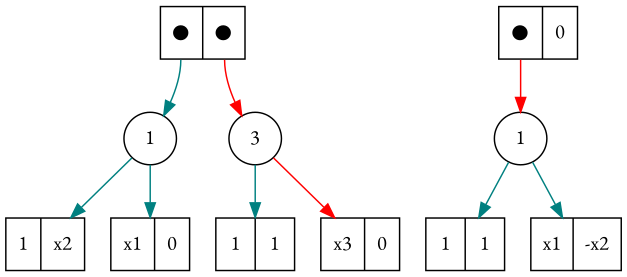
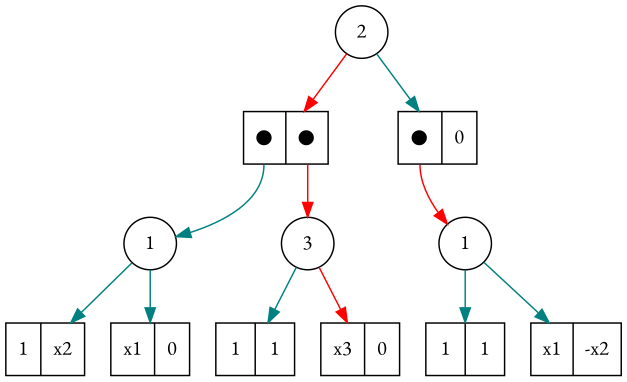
none -> (362, 32)
